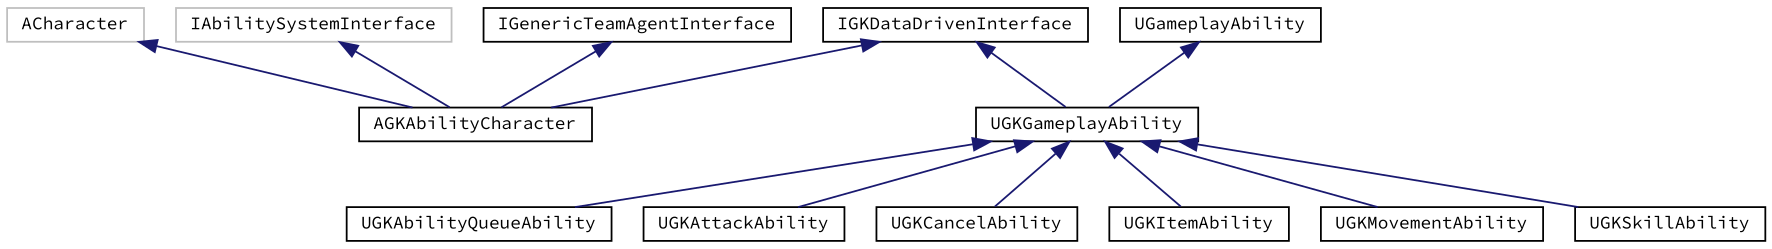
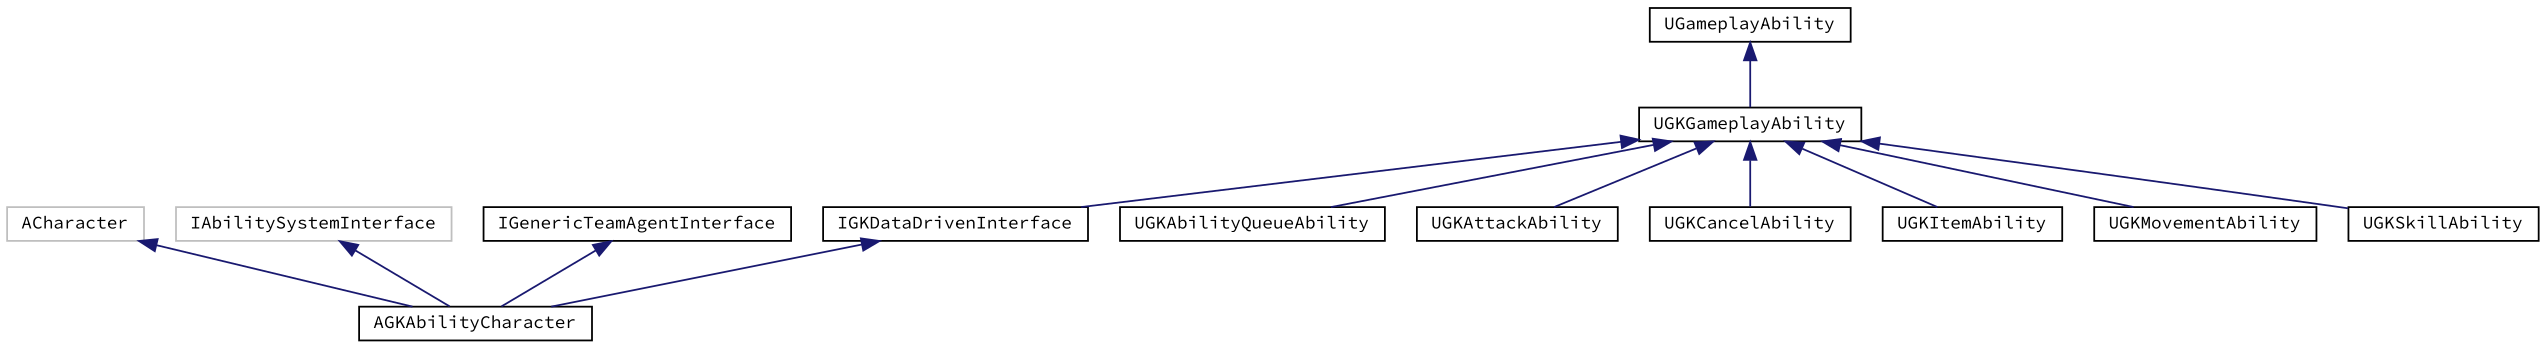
(1028, 80) -> (1351, 174)
